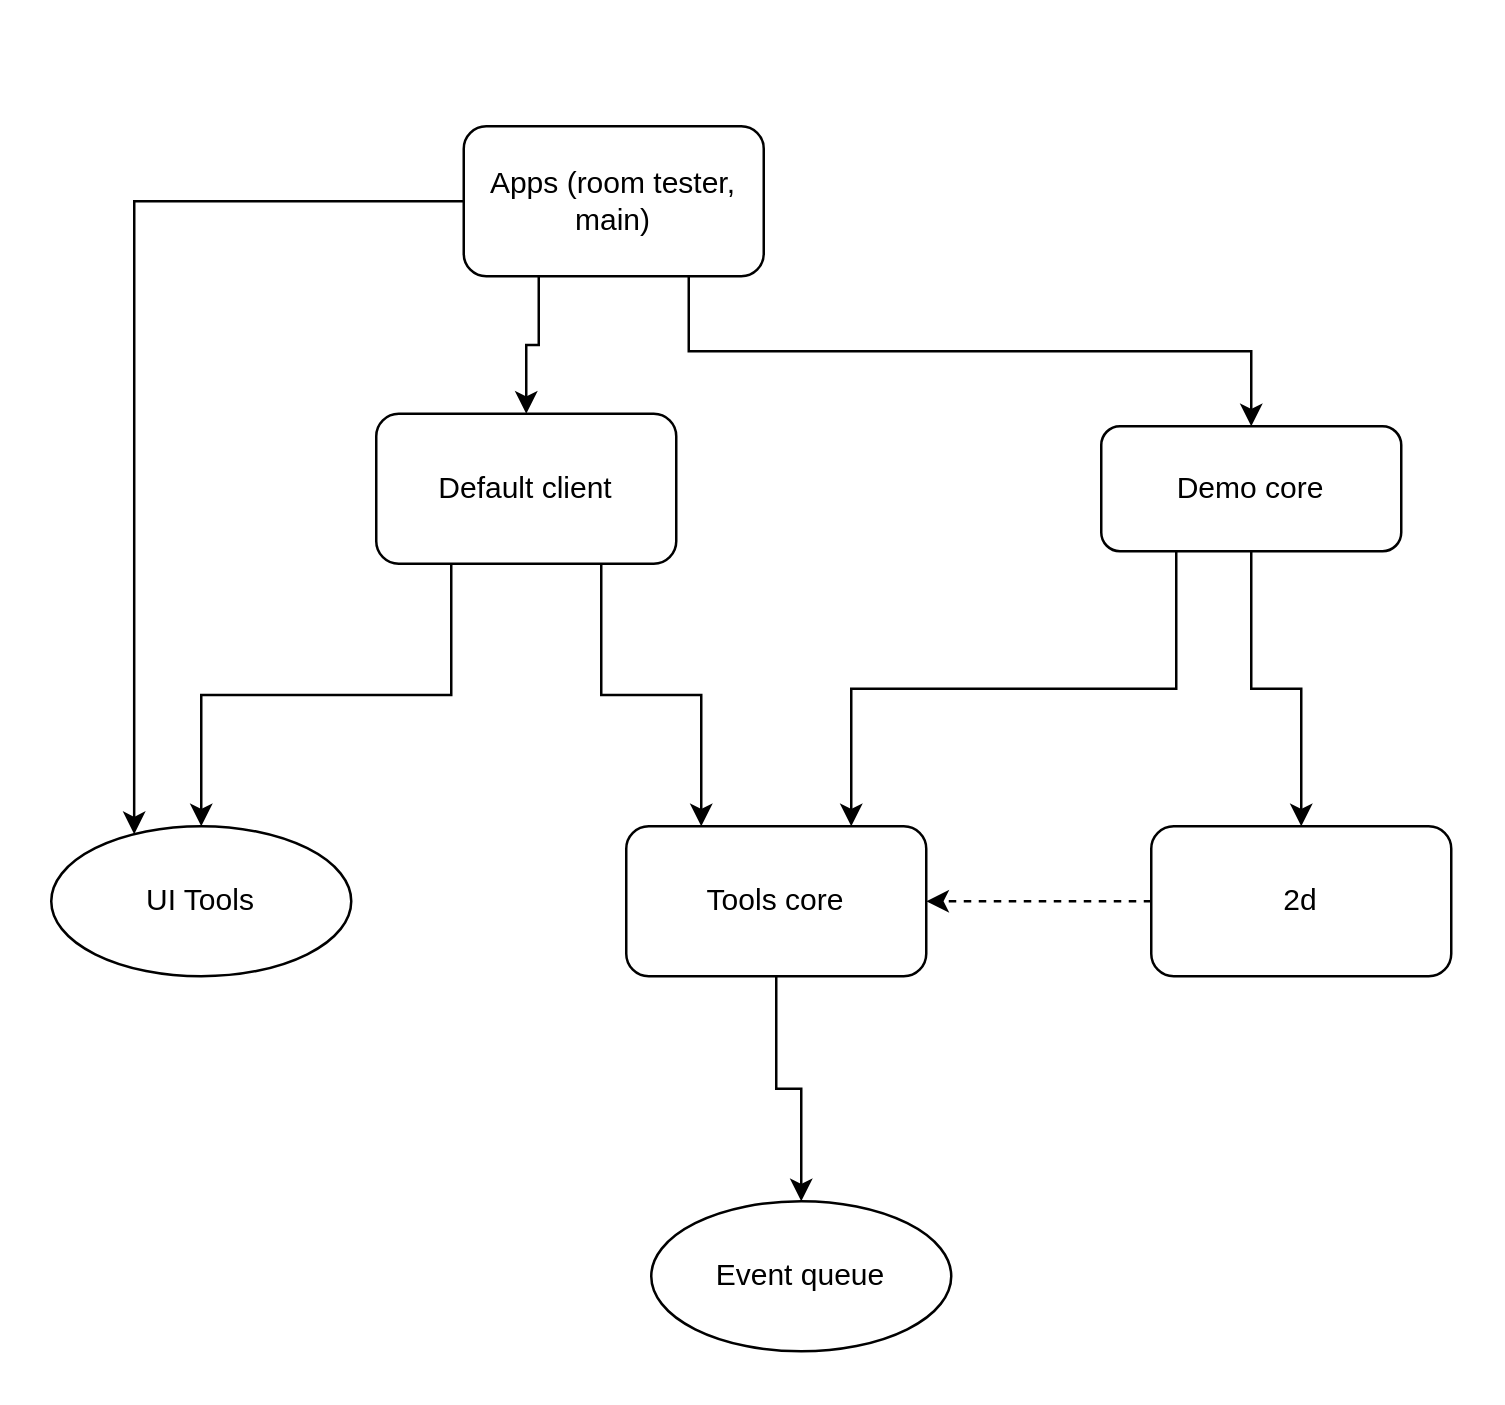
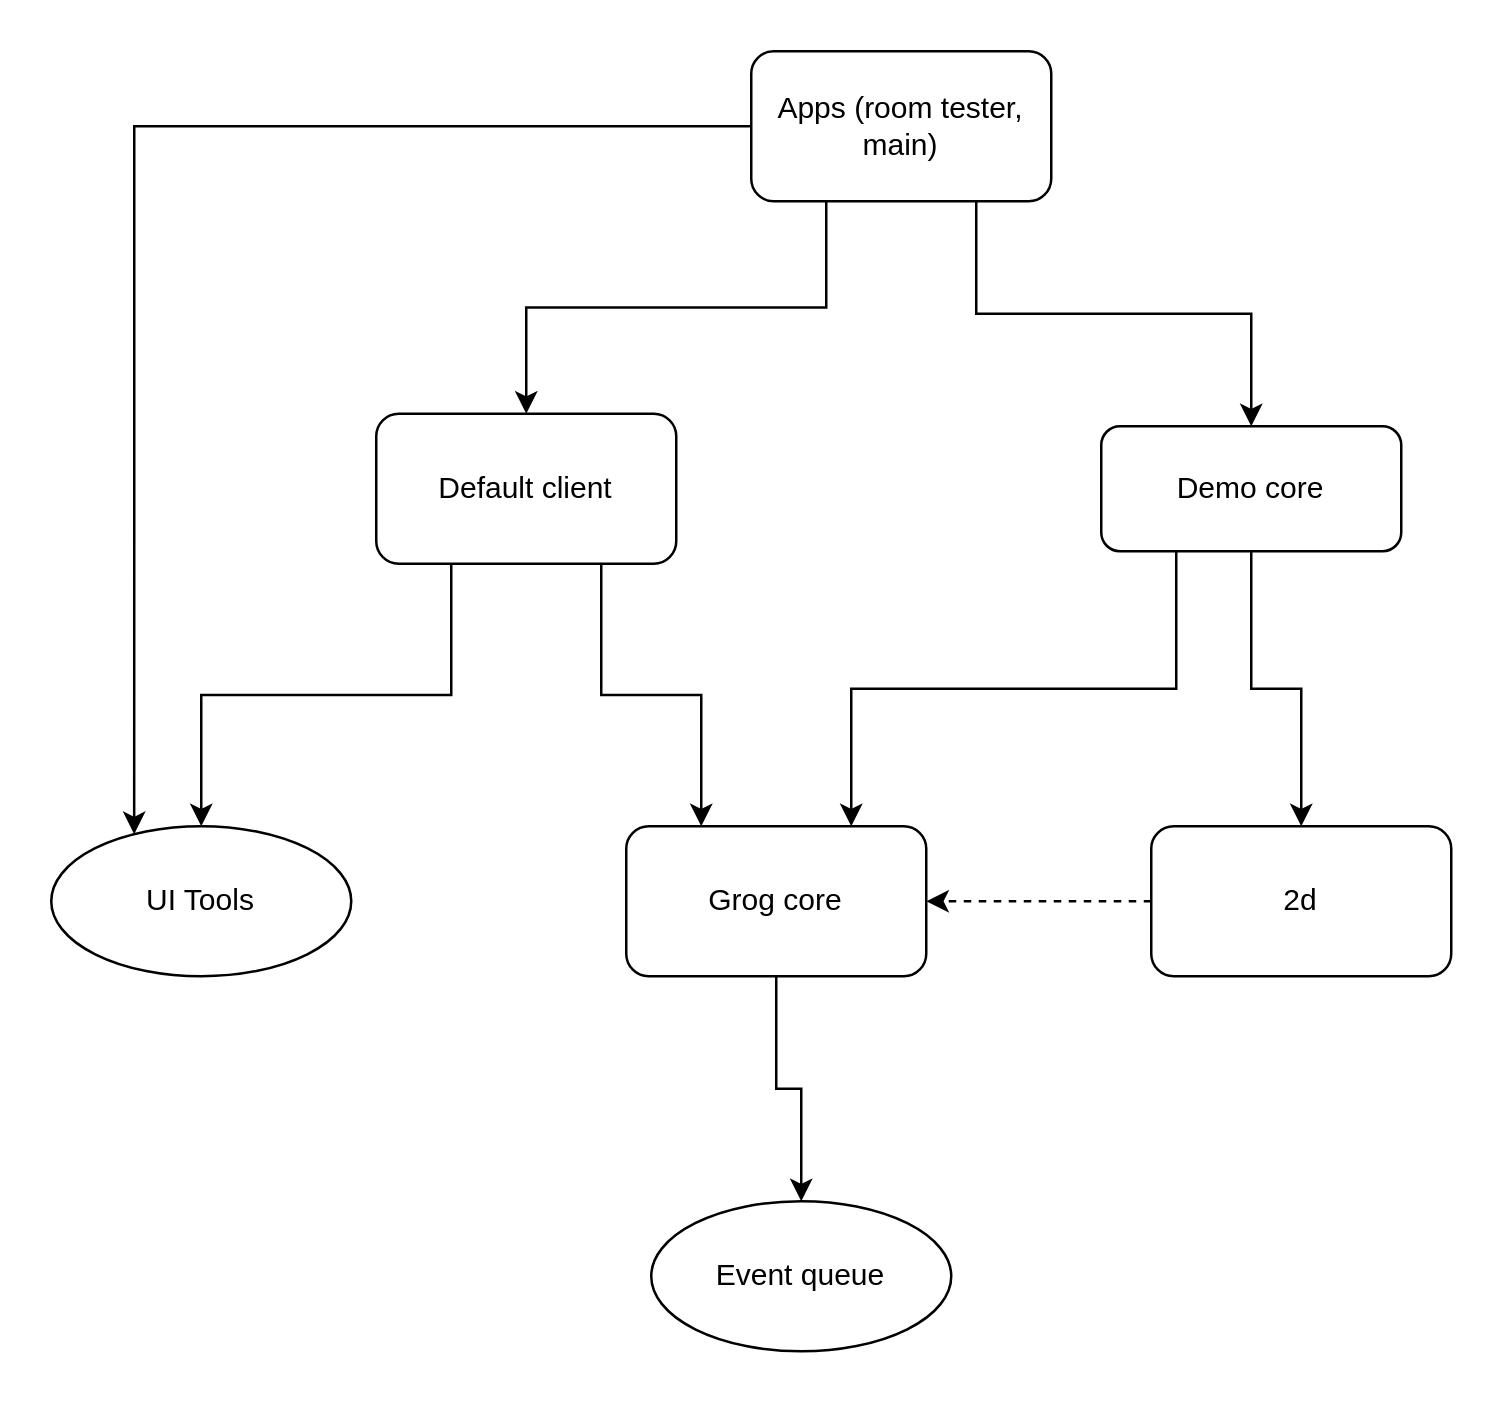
(614, 201) -> (901, 126)
(776, 901) -> (776, 901)
